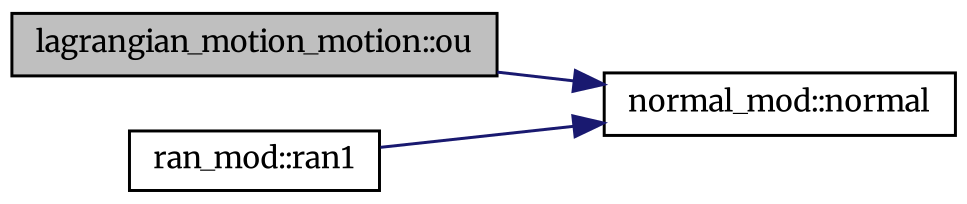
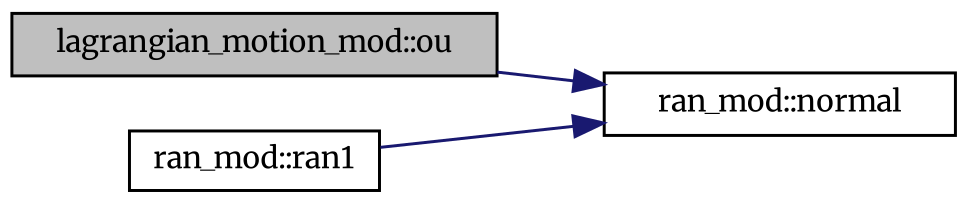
(254, 45) -> (254, 45)
(780, 104) -> (780, 104)
